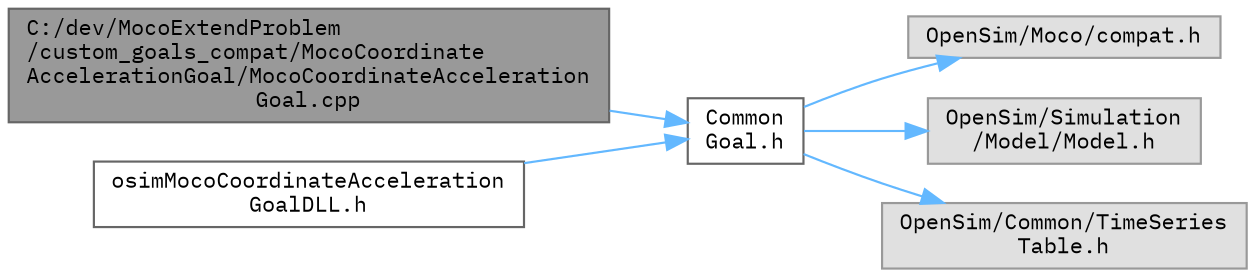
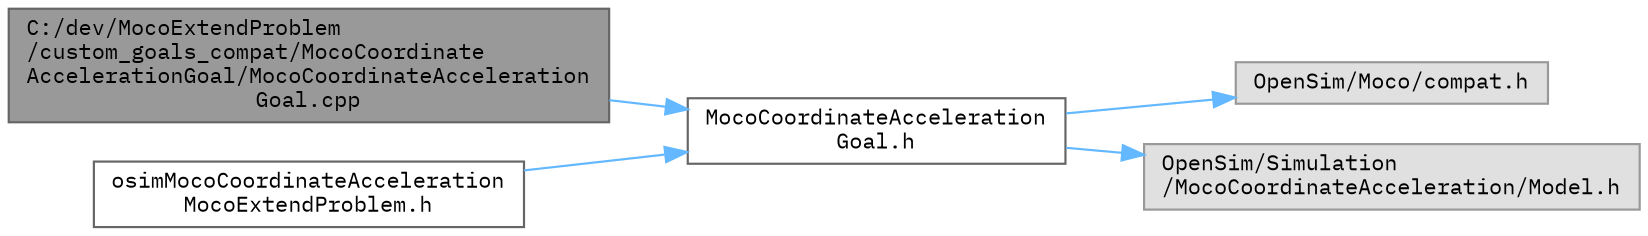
(746, 131) -> (877, 131)
(1064, 131) -> (1392, 177)
(309, 194) -> (309, 194)
(1064, 236) -> none
